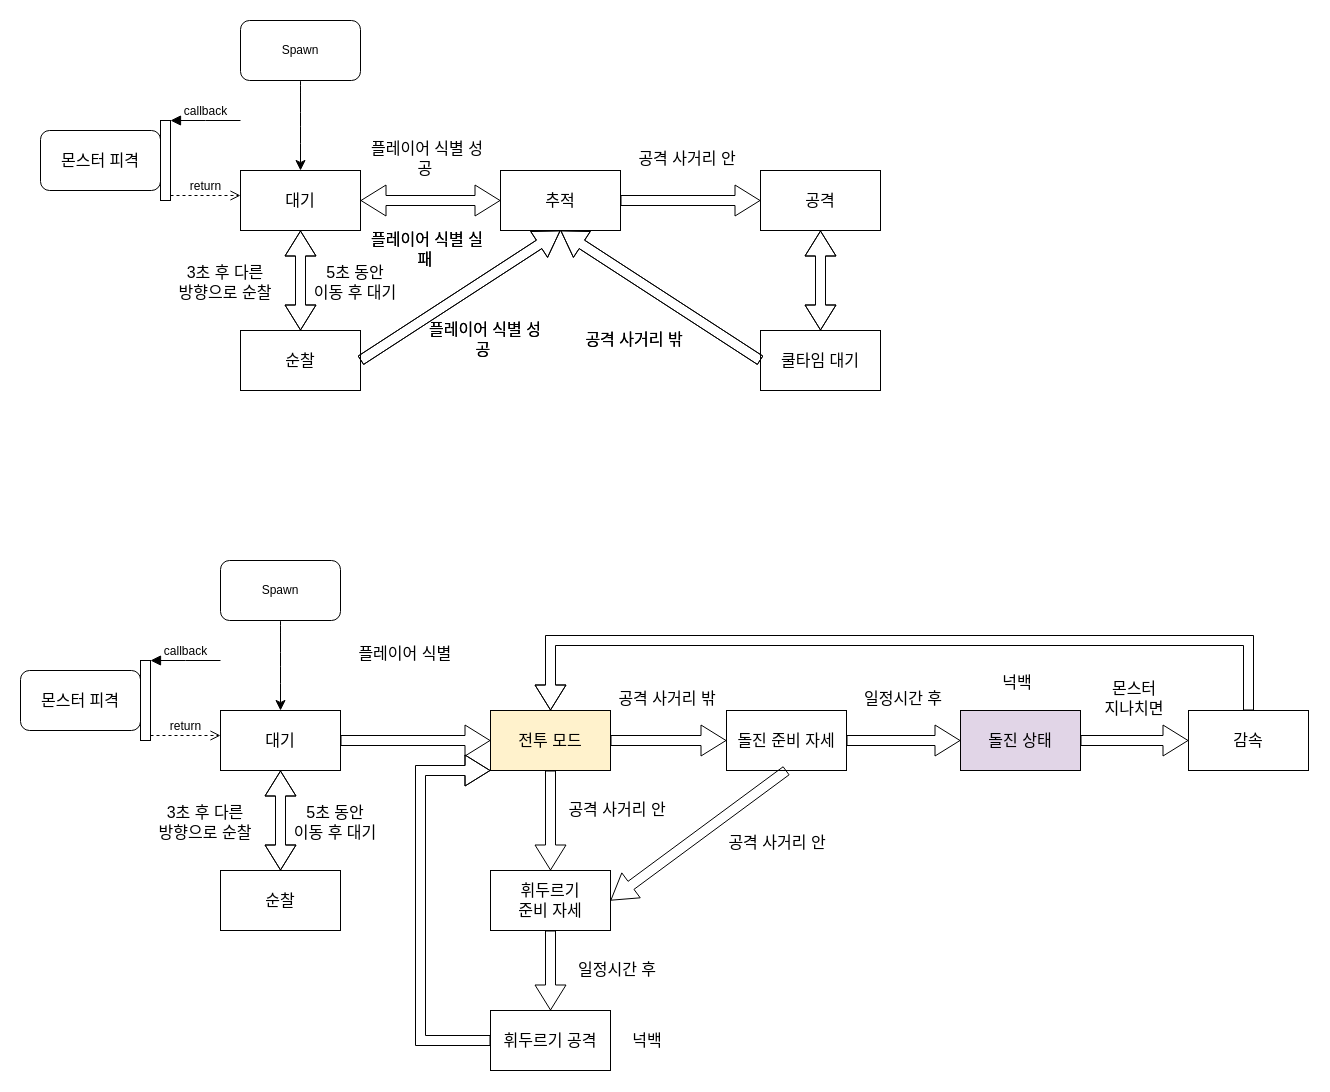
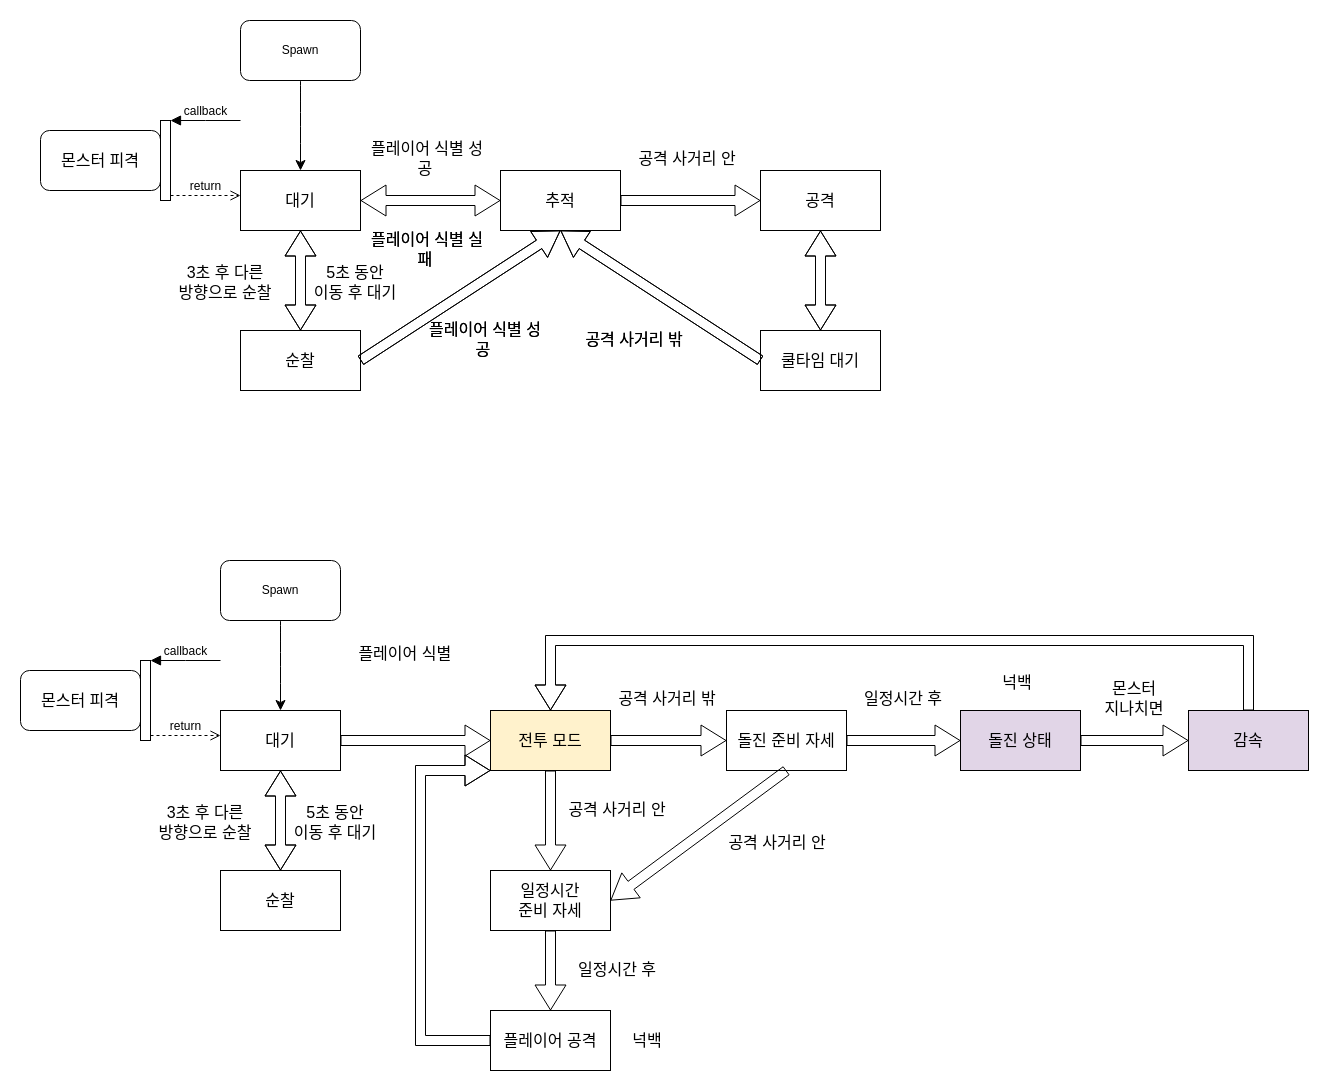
(1249, 741) -> (1249, 741)
(551, 901) -> (551, 901)
(551, 1041) -> (551, 1041)
